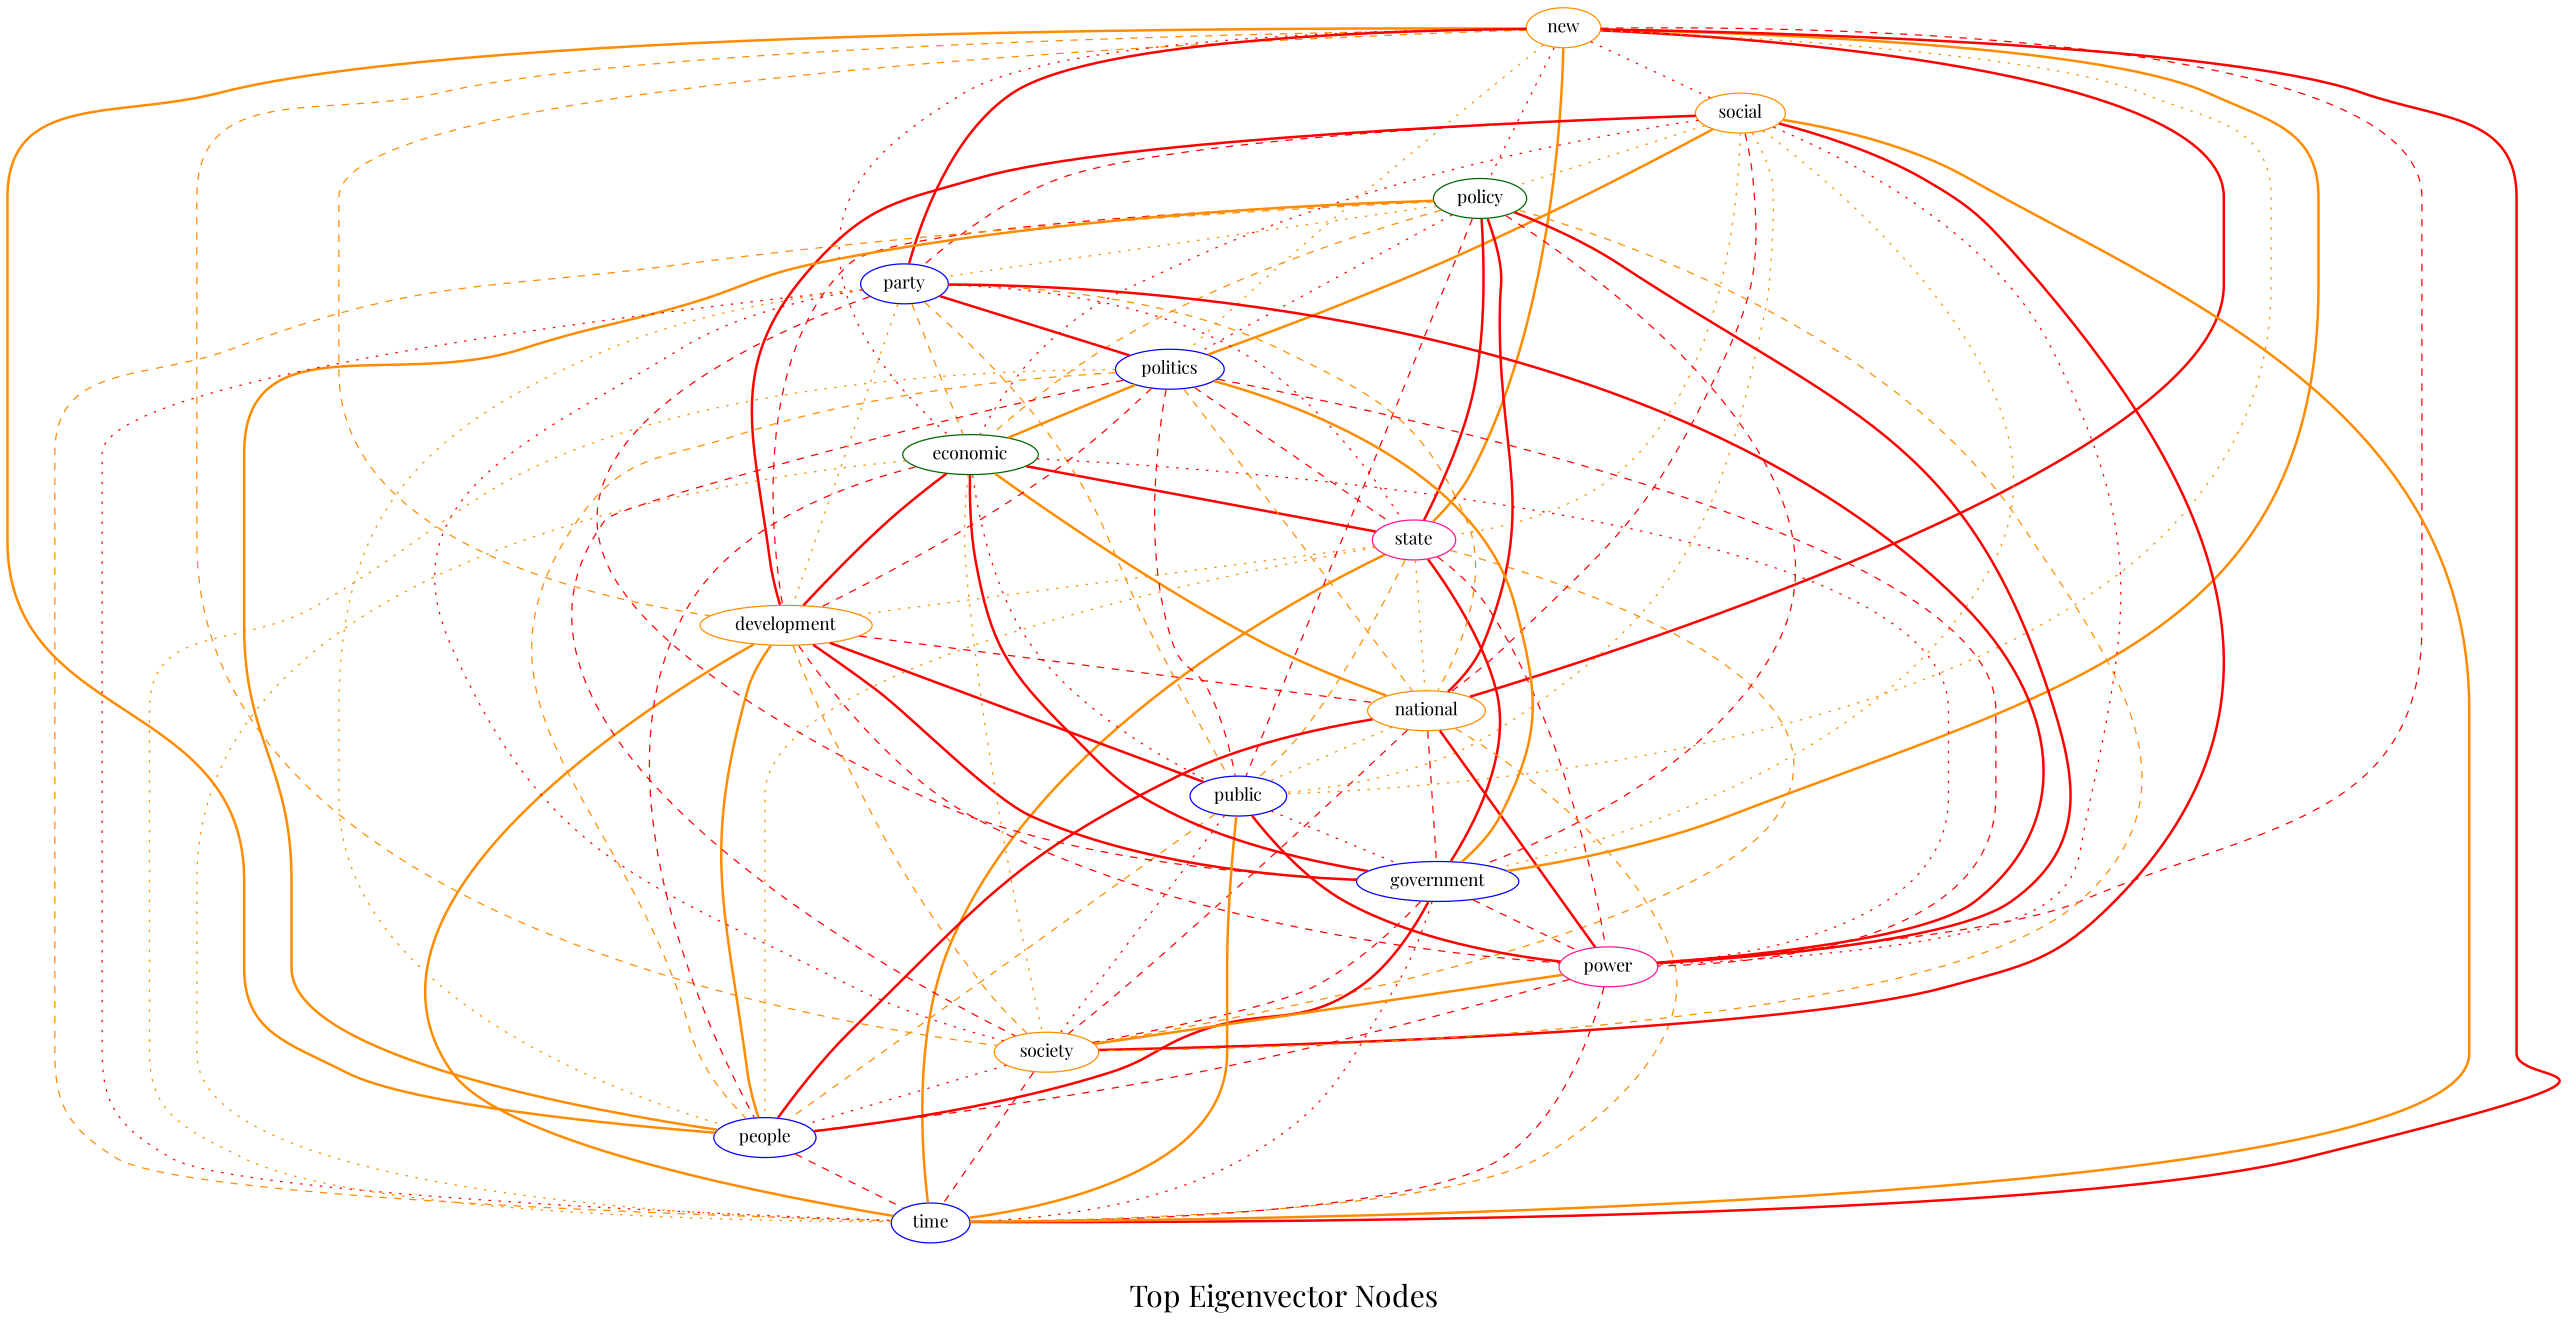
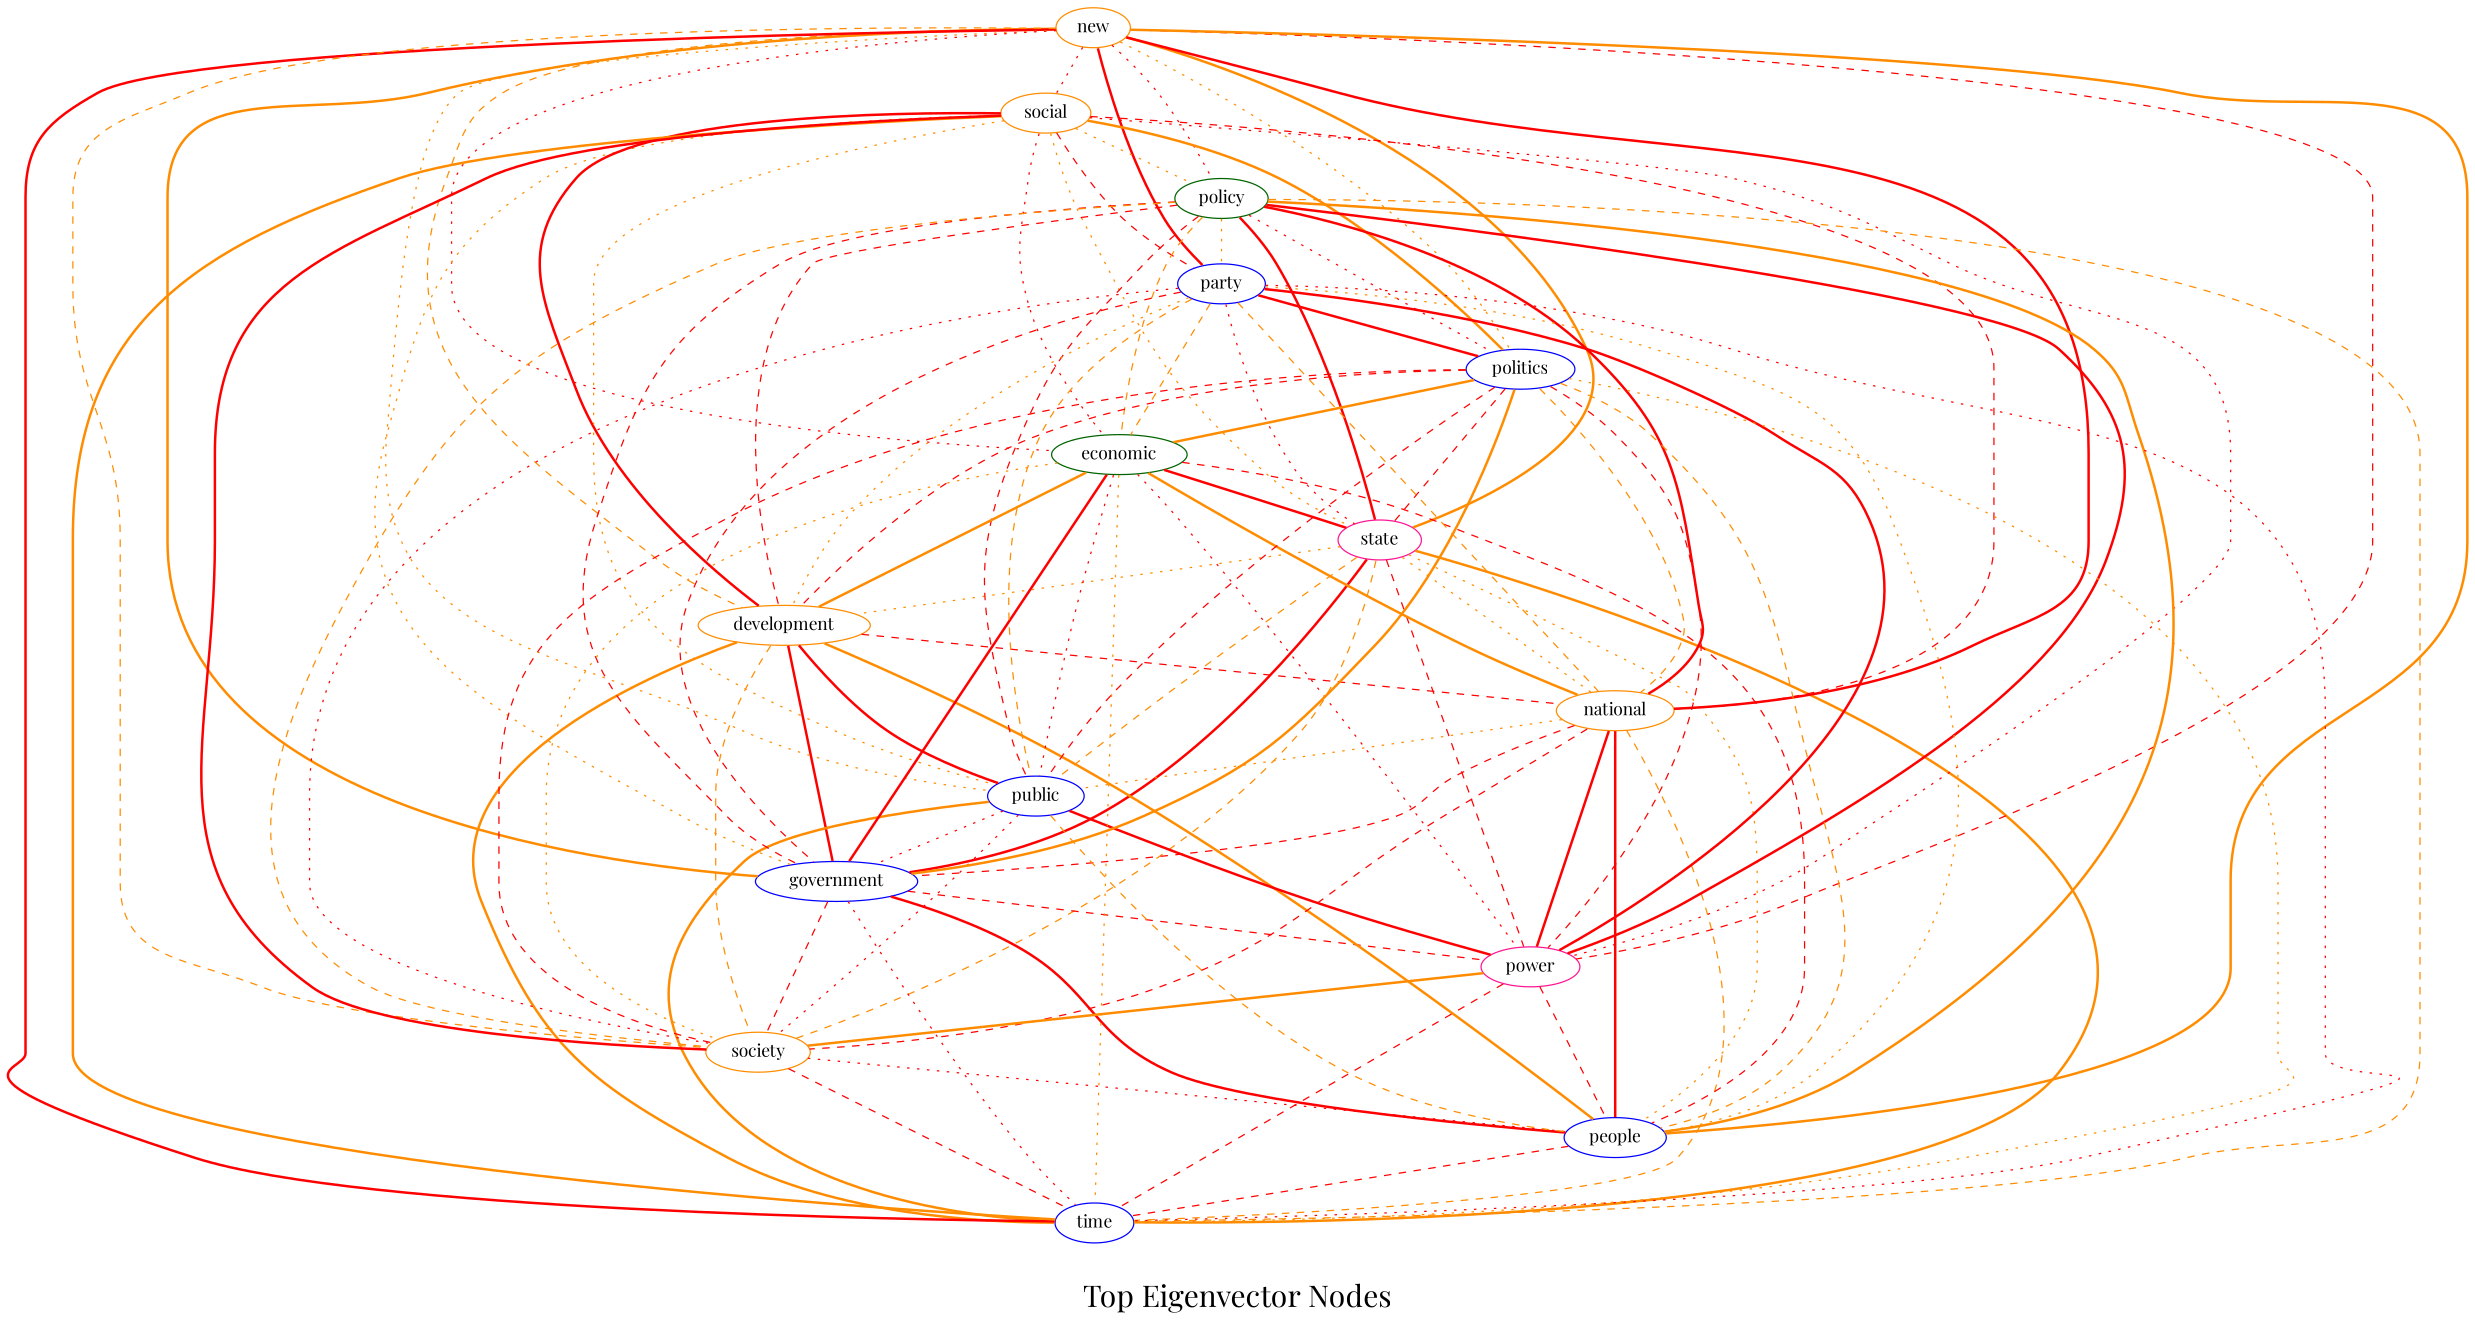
(872, 536) -> (952, 540)
(1140, 886) -> none
